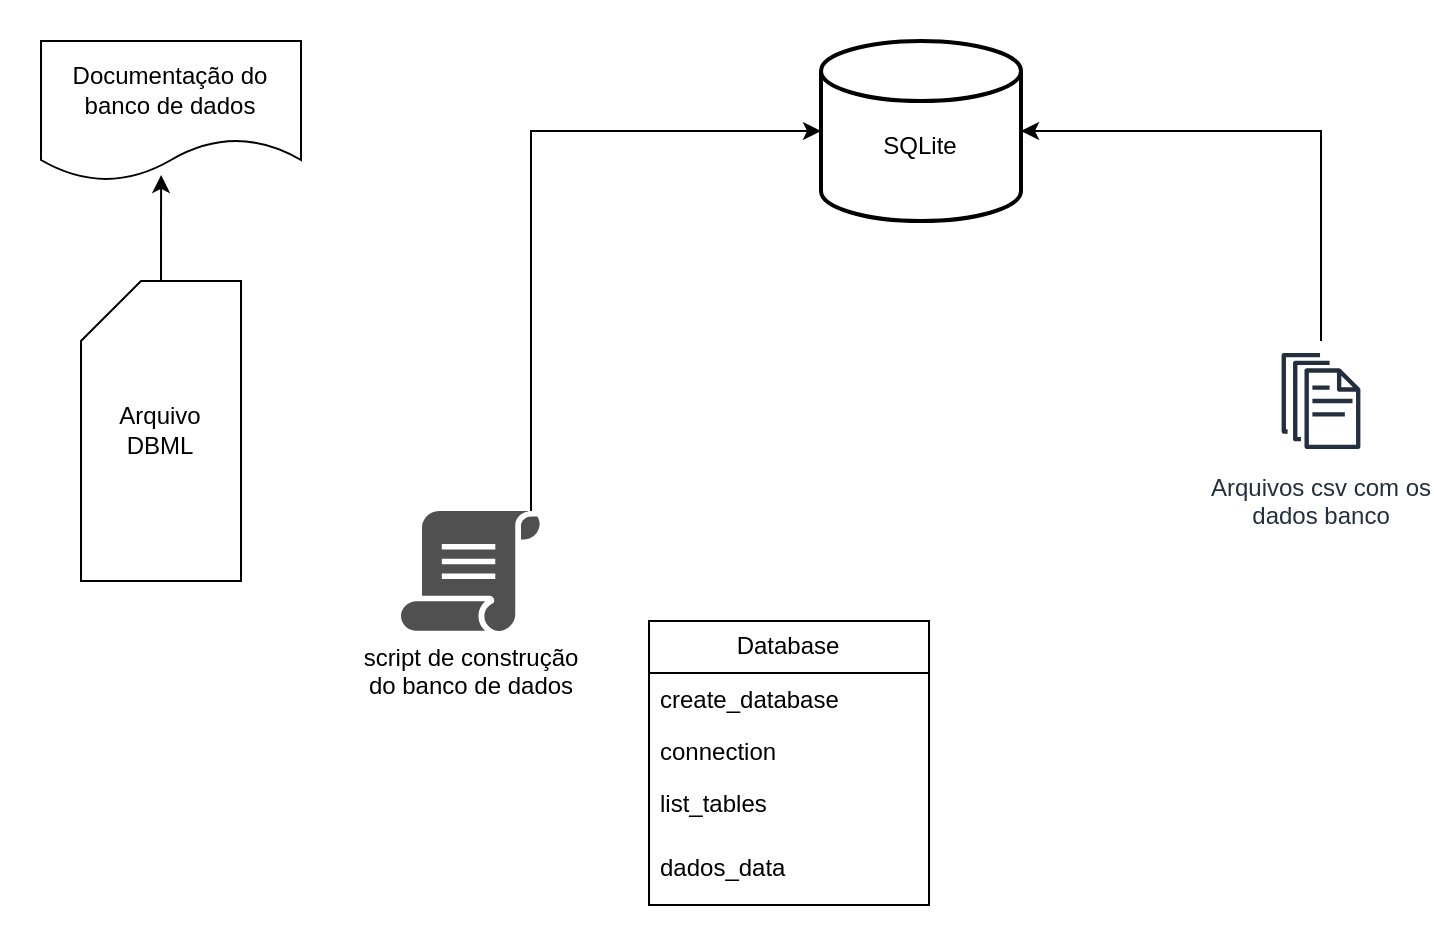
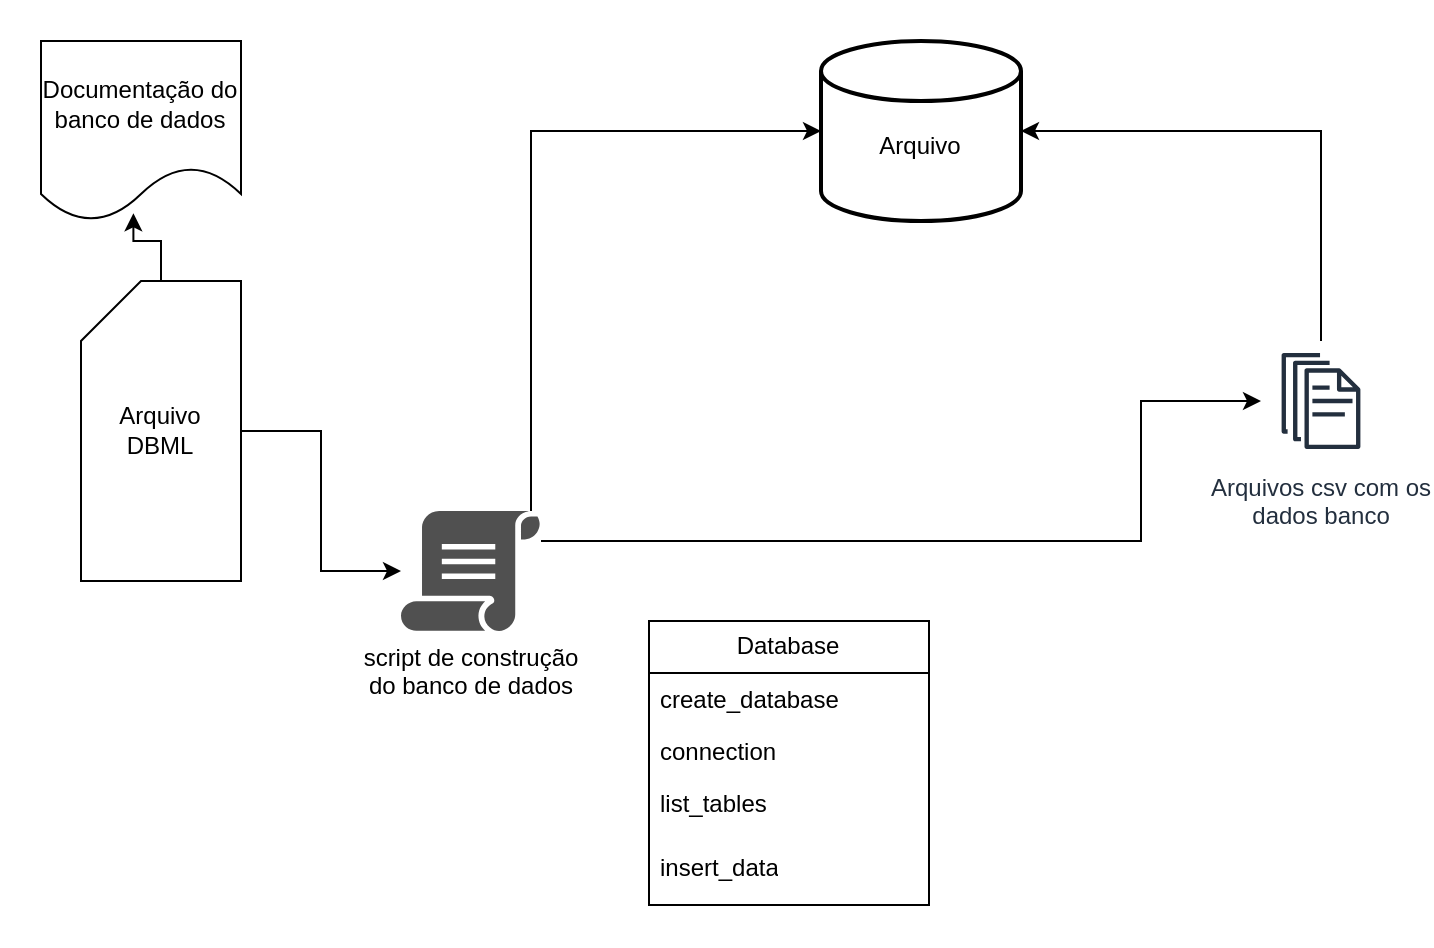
(171, 111) -> (141, 131)
(921, 131) -> (921, 131)
none -> (321, 494)
none -> (964, 541)
(728, 869) -> (732, 869)
